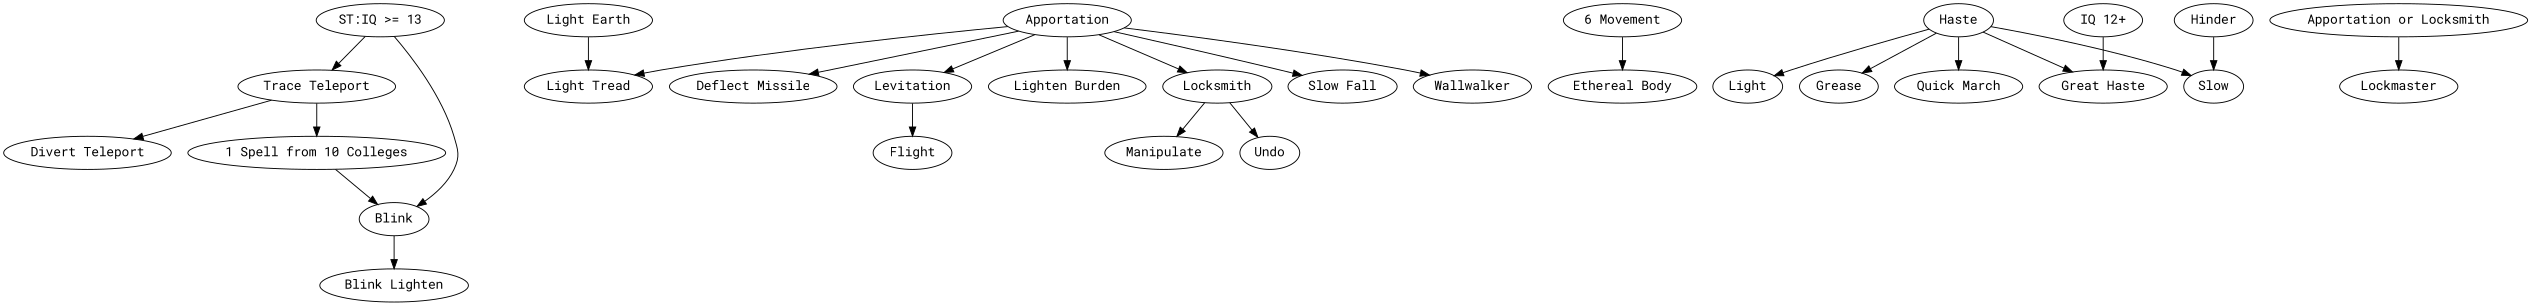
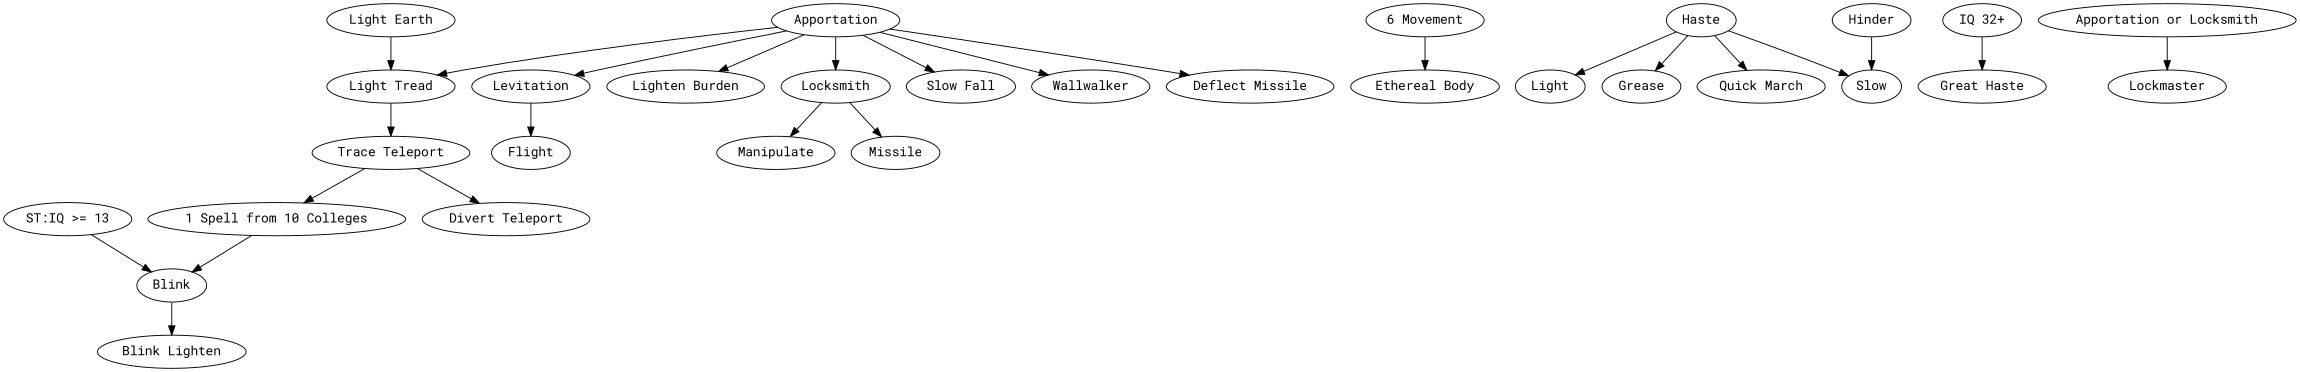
(2103, 20) -> (1982, 20)
(352, 50) -> (391, 115)
(2024, 50) -> none
(1270, 153) -> (896, 153)
